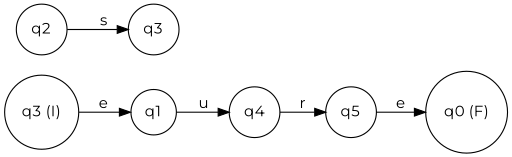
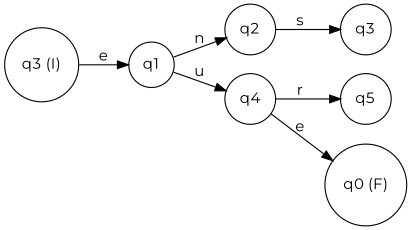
none -> (195, 49)
(395, 112) -> (297, 134)
